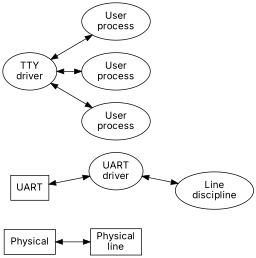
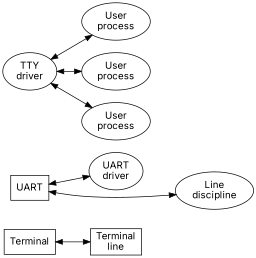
(160, 180) -> (112, 197)
(30, 242) -> (30, 242)
(116, 242) -> (116, 242)
